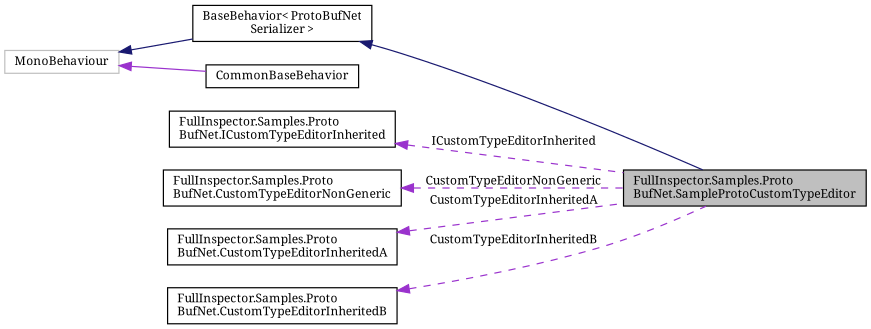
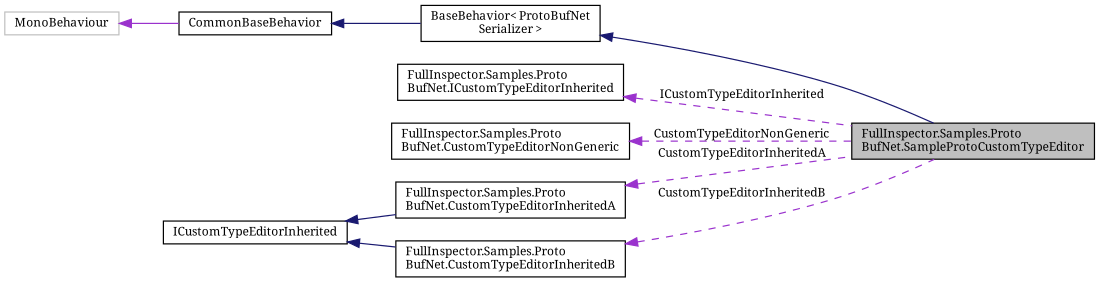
(162, 44) -> (382, 23)
none -> (255, 232)
